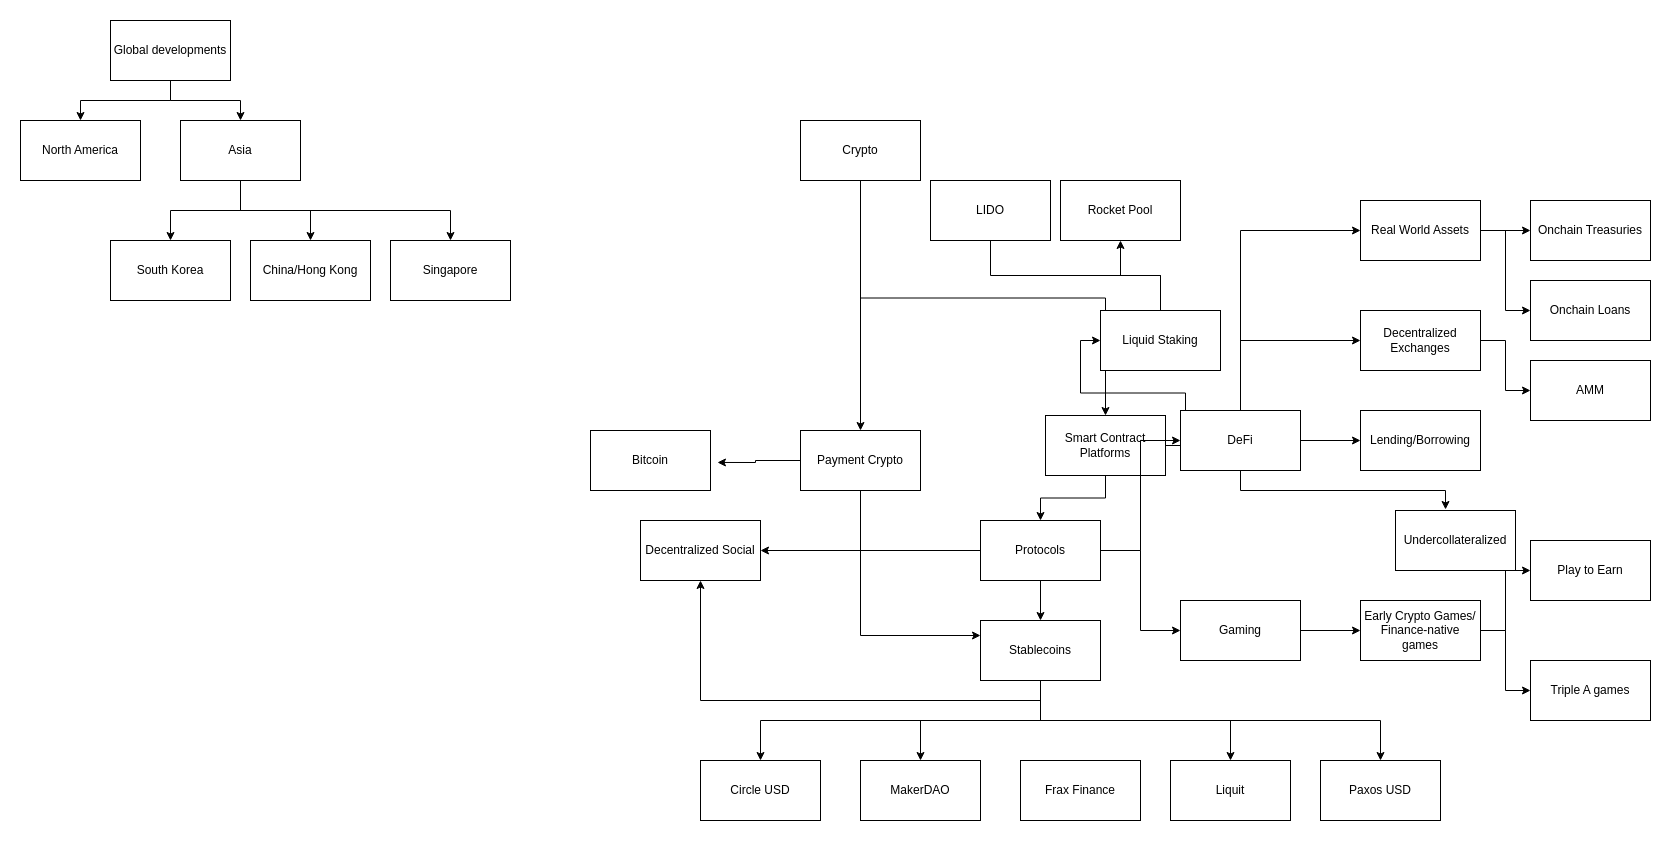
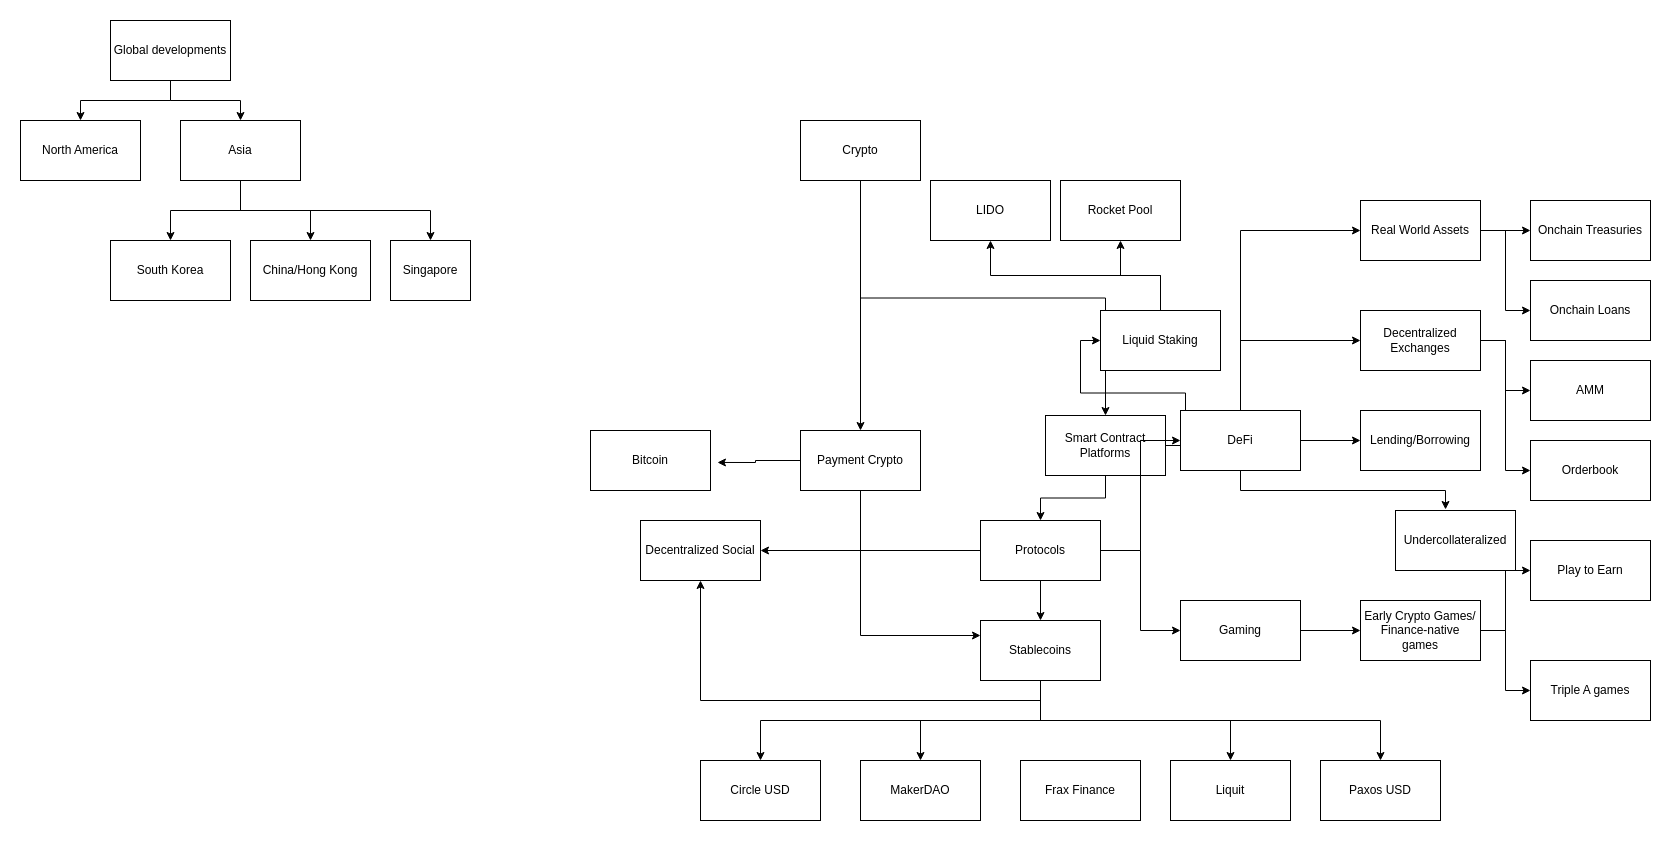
(991, 246) -> (991, 248)
(451, 271) -> (431, 271)
none -> (1506, 440)
none -> (1591, 471)
